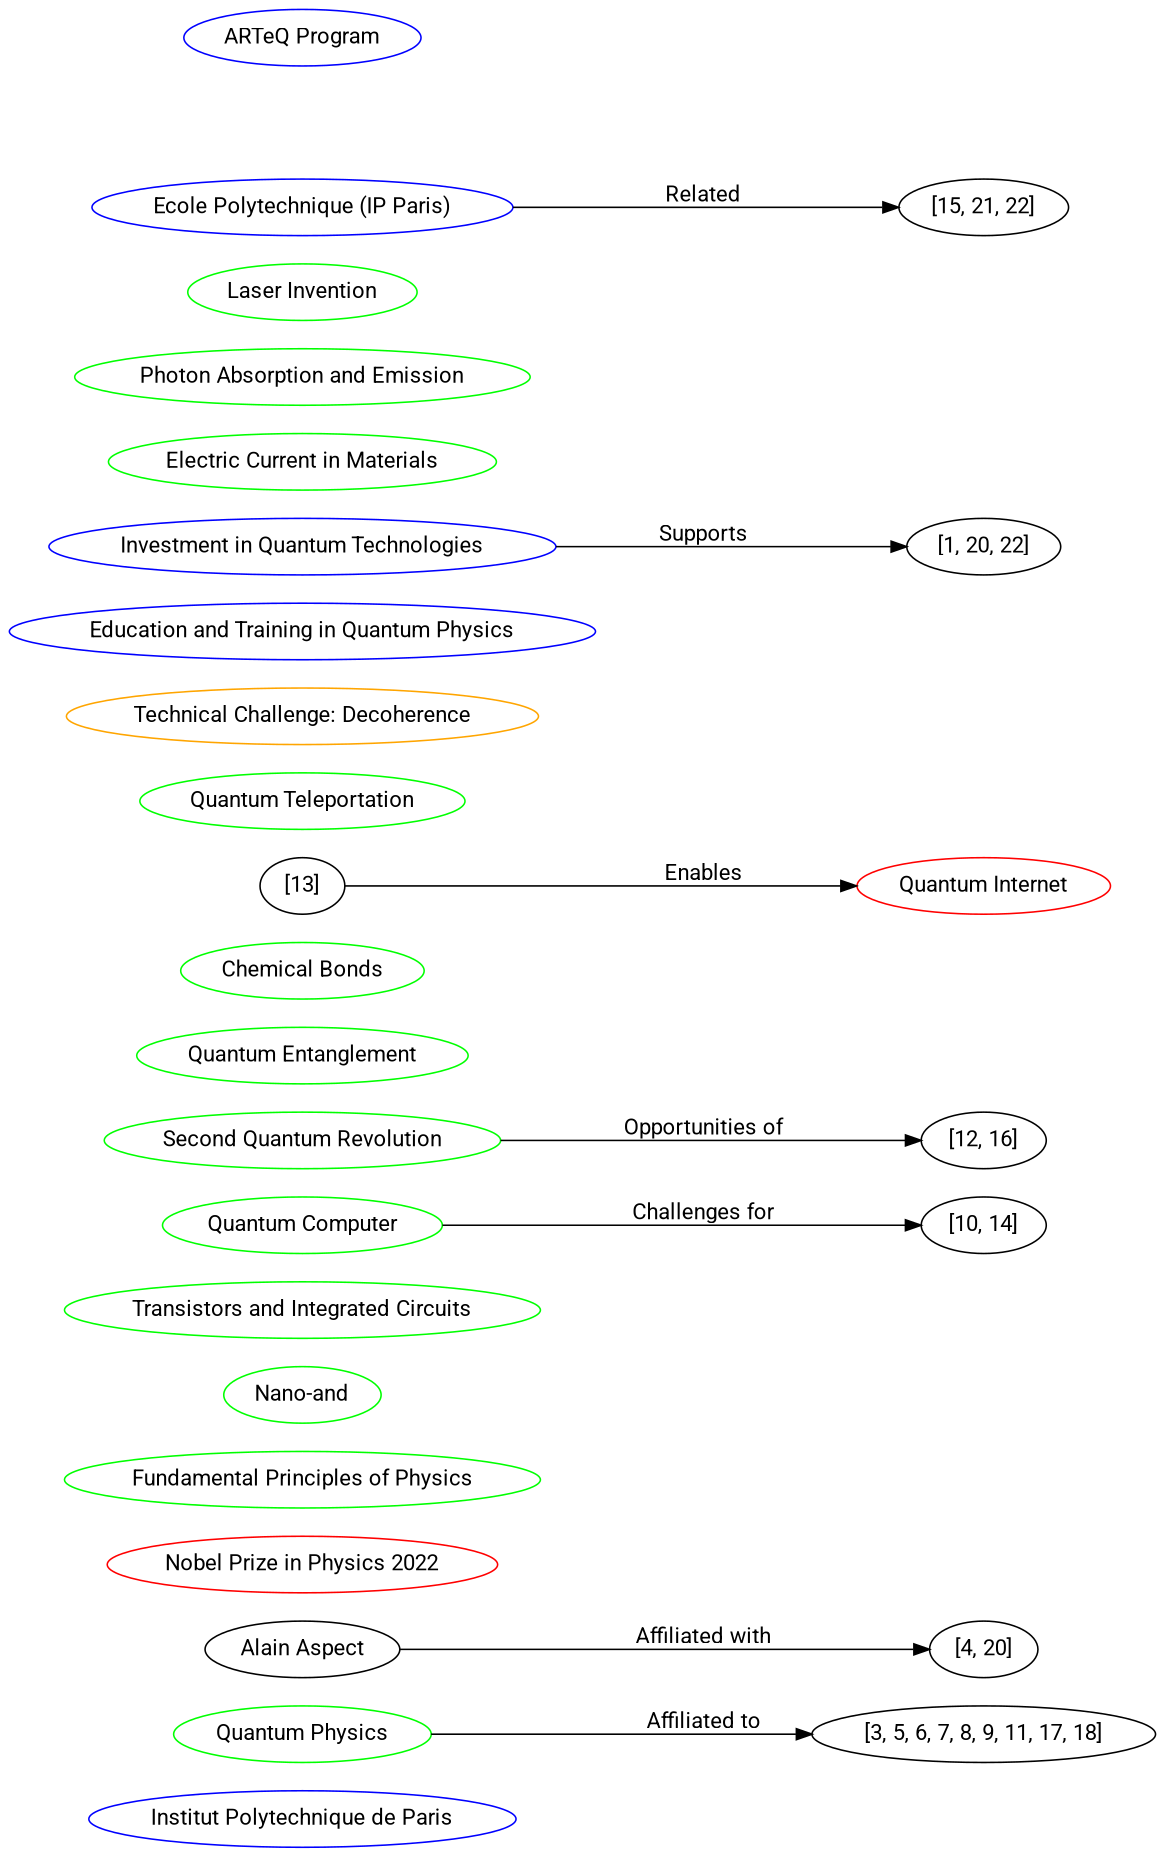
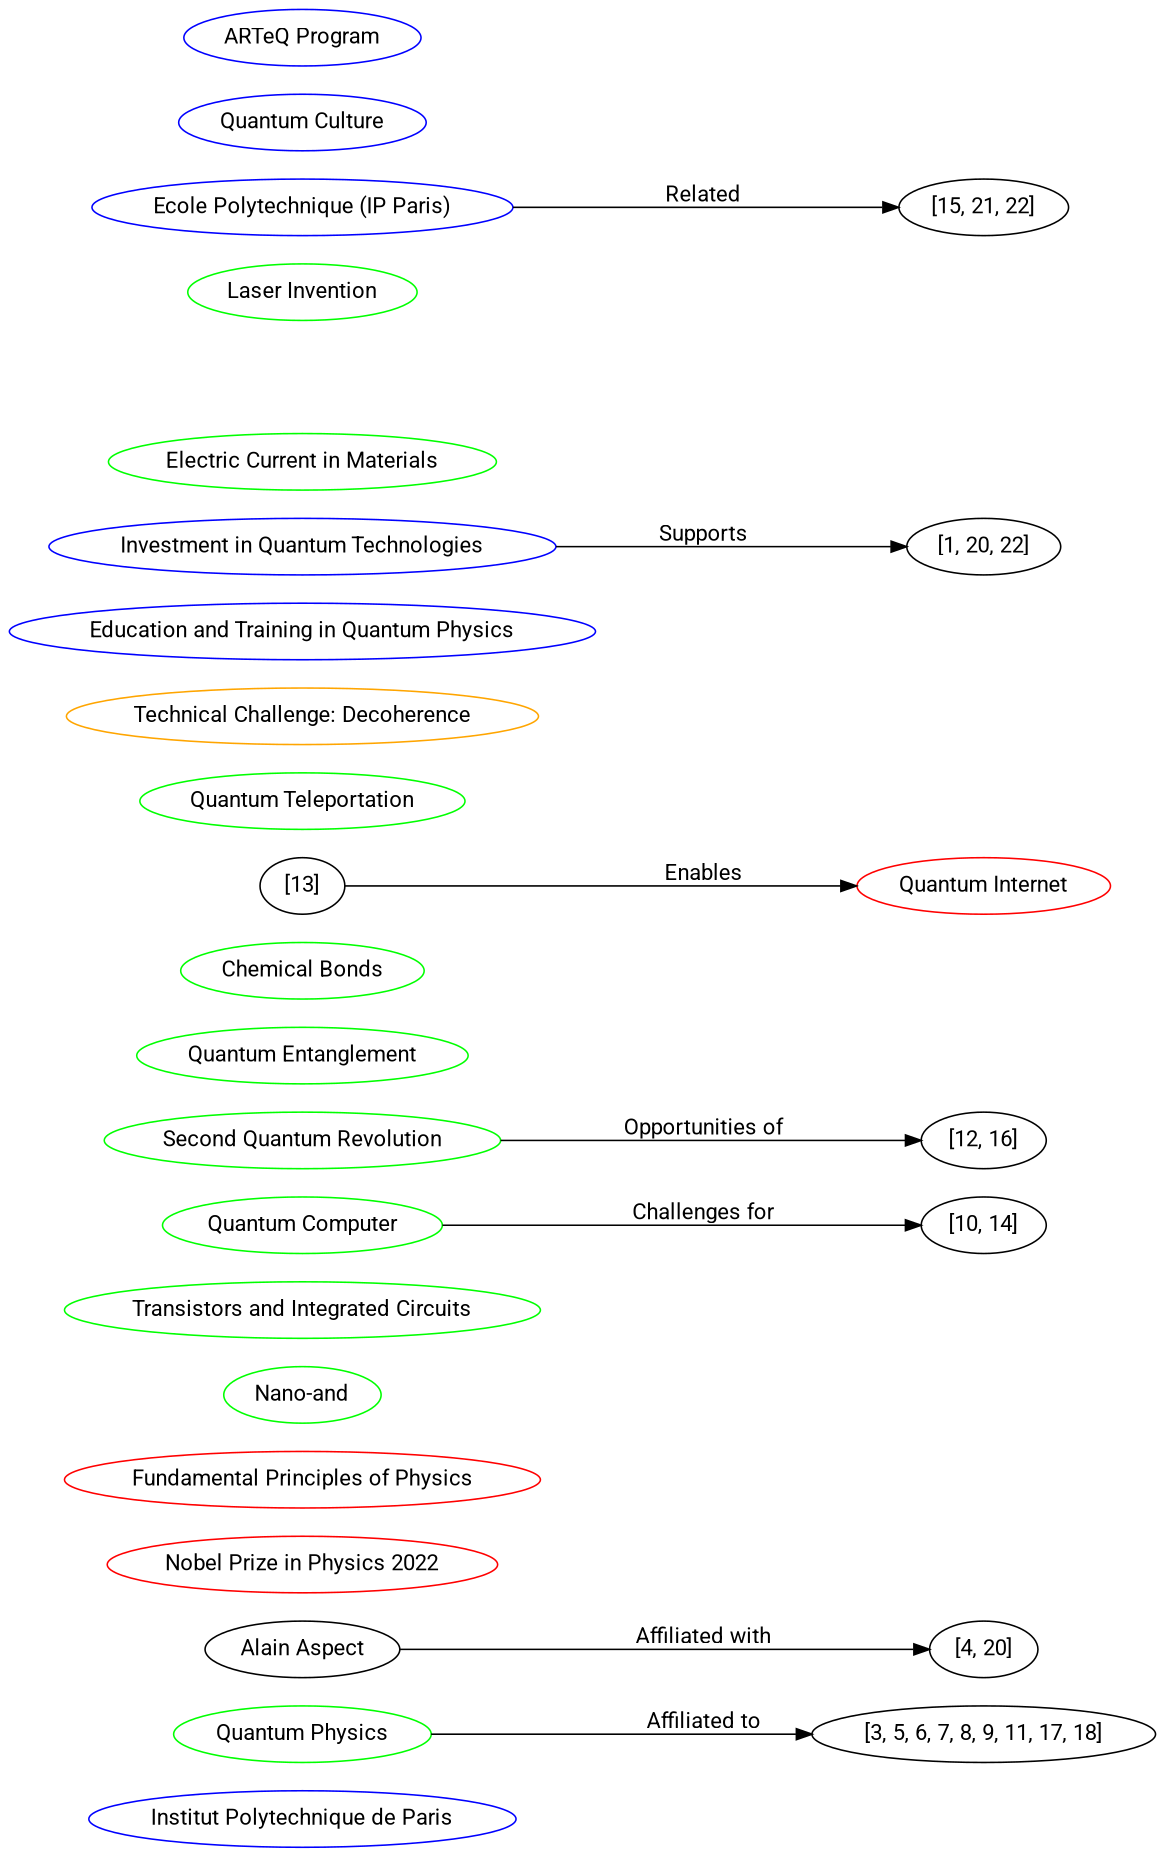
none -> (302, 123)
(302, 377) -> none
(302, 1480) -> (302, 1480)
